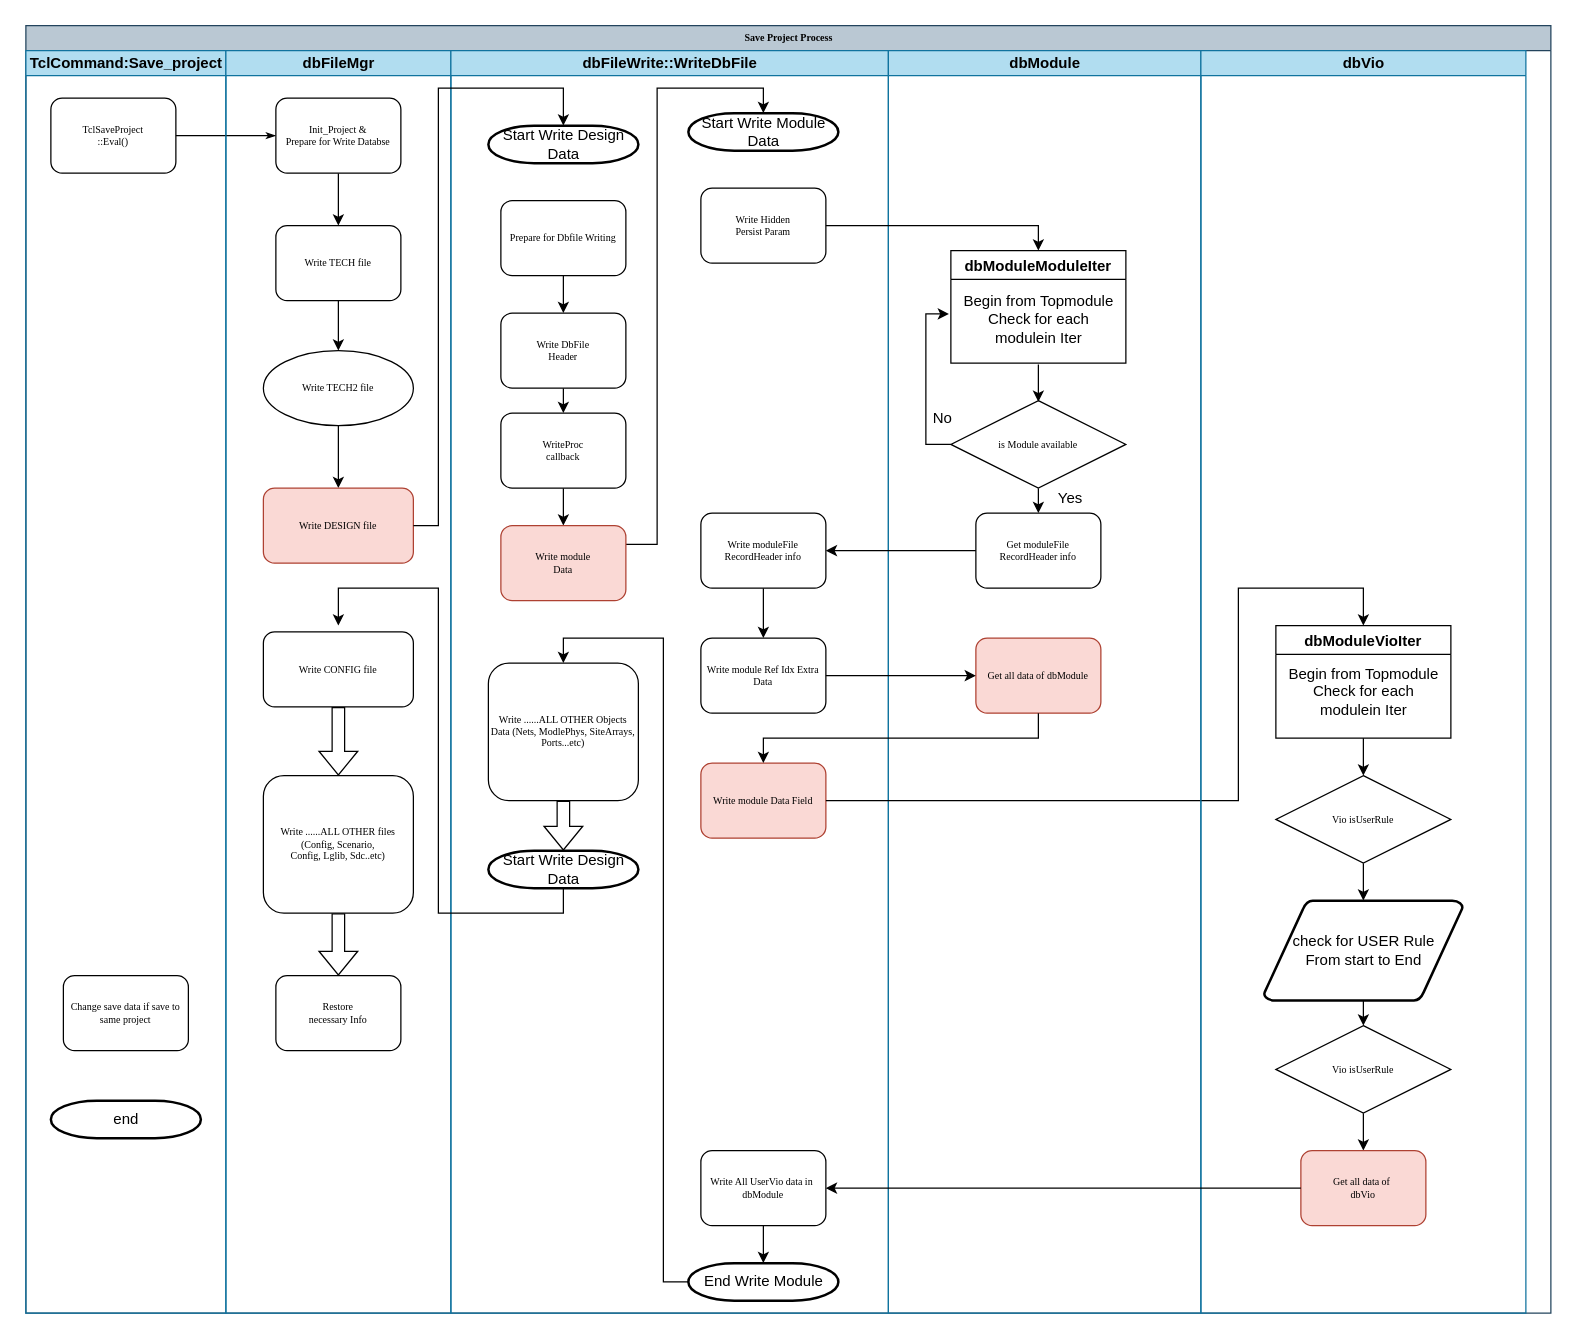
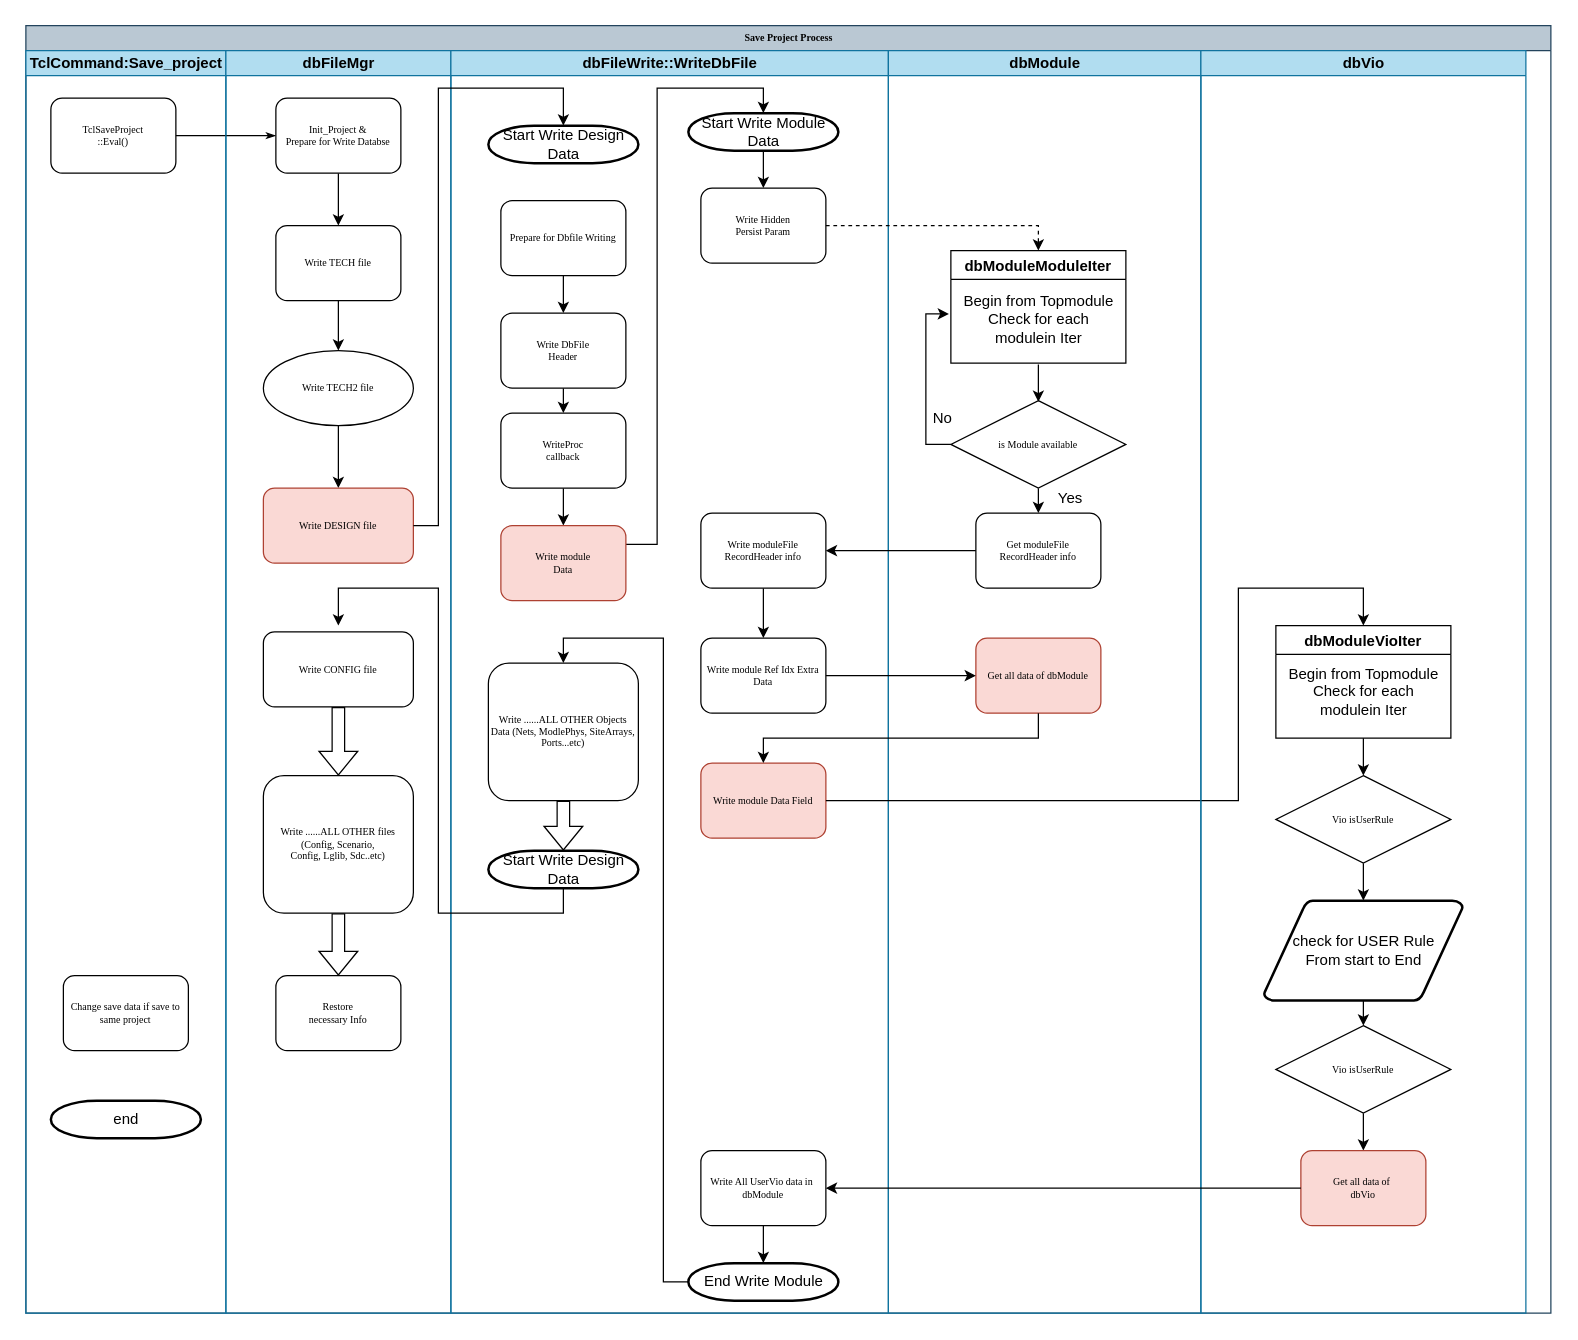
none -> (763, 165)
(939, 226) -> (939, 226)
